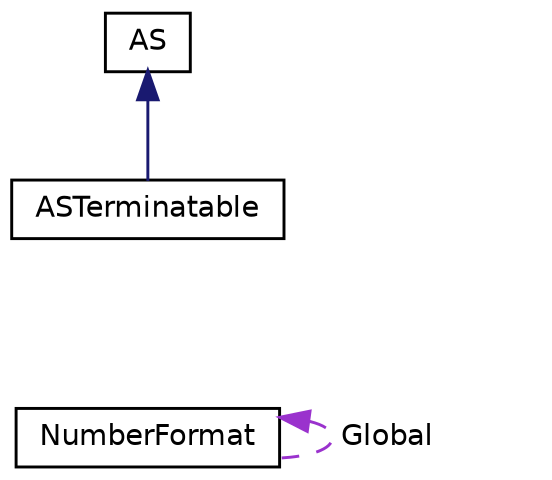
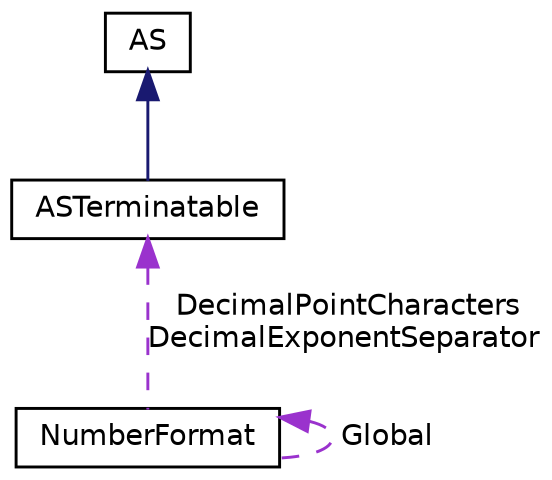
none -> (148, 338)
